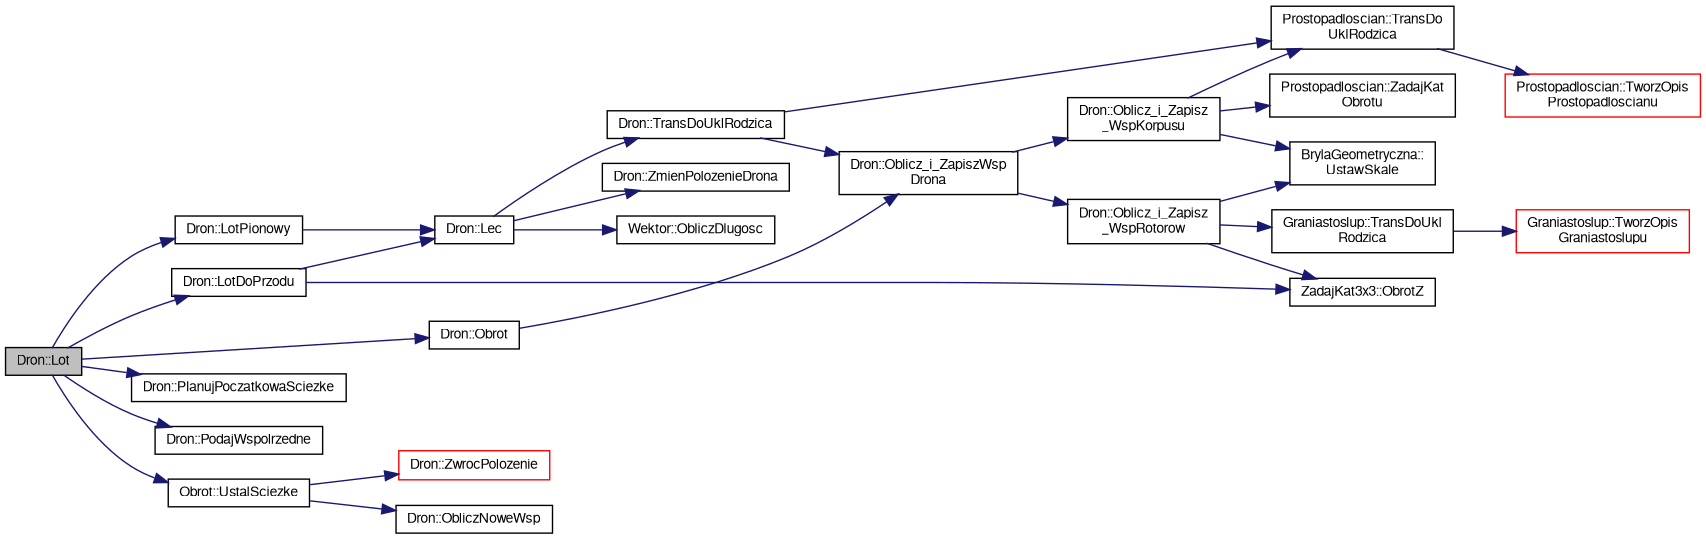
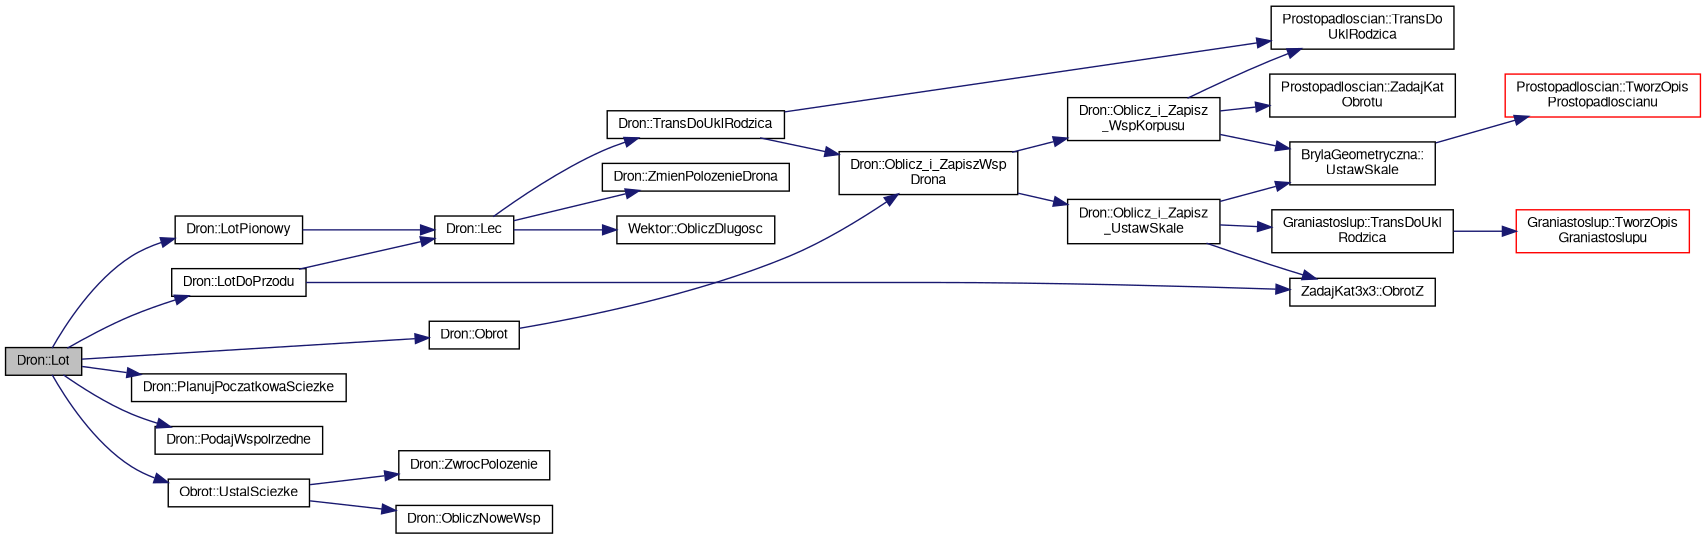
(1476, 60) -> (1475, 132)
(1144, 222) -> (1144, 222)
(474, 465) -> (474, 465)
